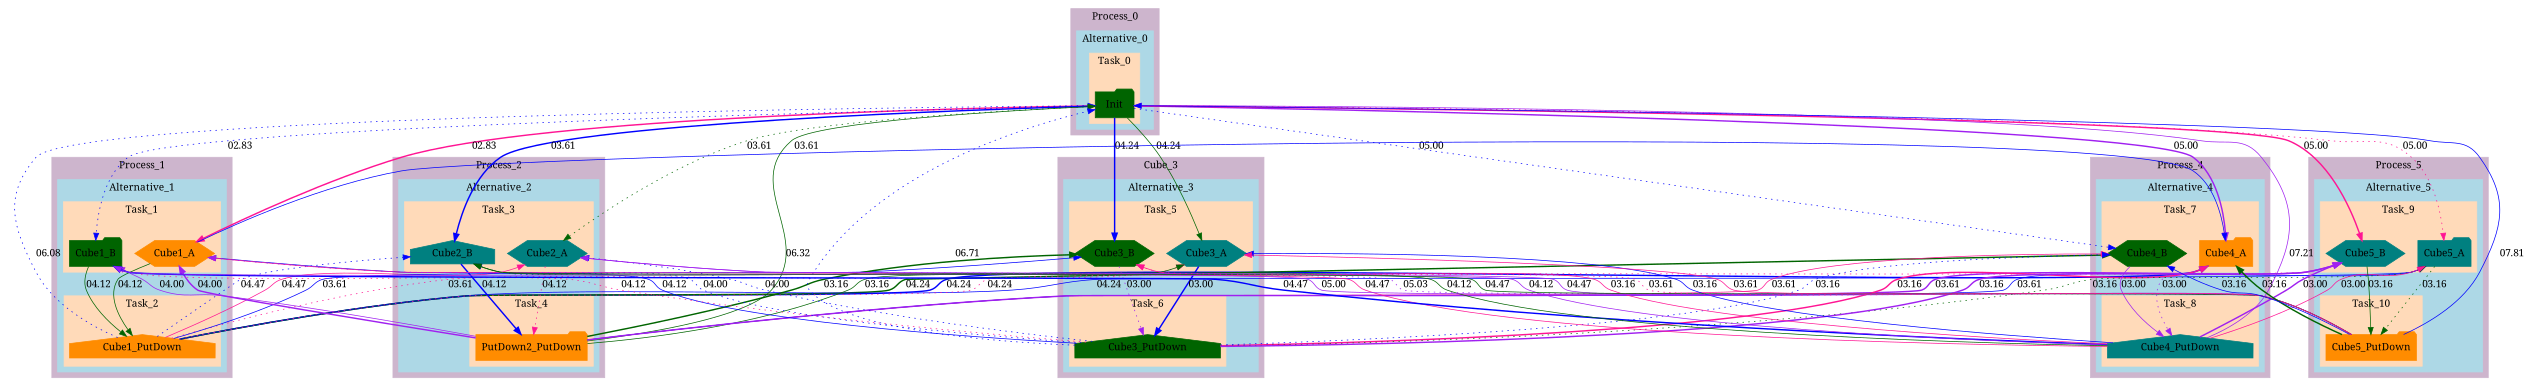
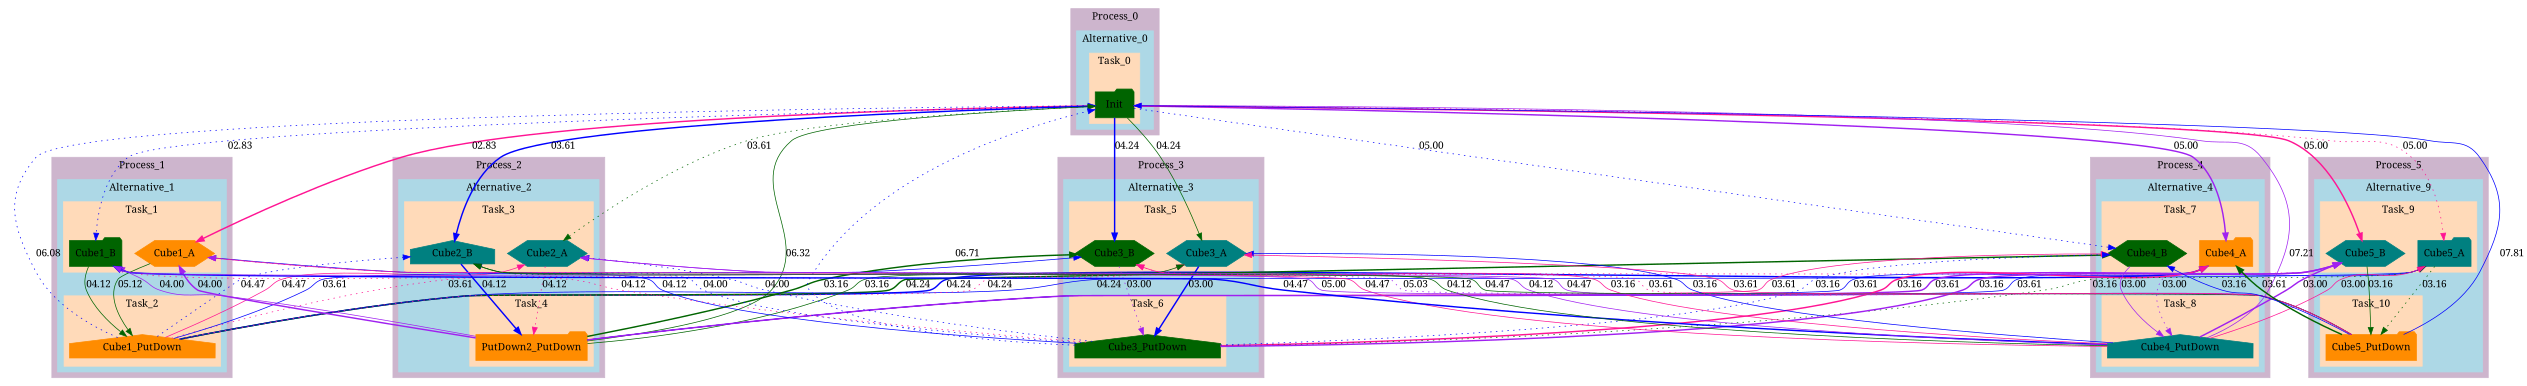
(1225, 145) -> (1395, 295)
(1161, 166) -> (1161, 166)
(2399, 188) -> (2399, 188)
(130, 285) -> (130, 285)
(2274, 285) -> (2274, 285)
